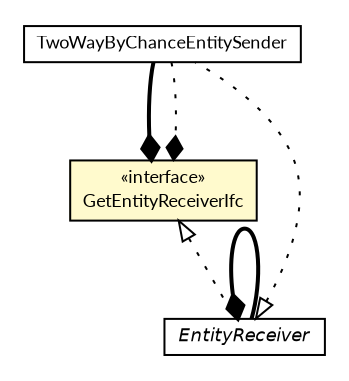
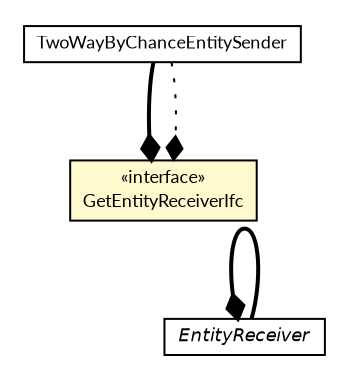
(295, 163) -> none
(212, 278) -> none
